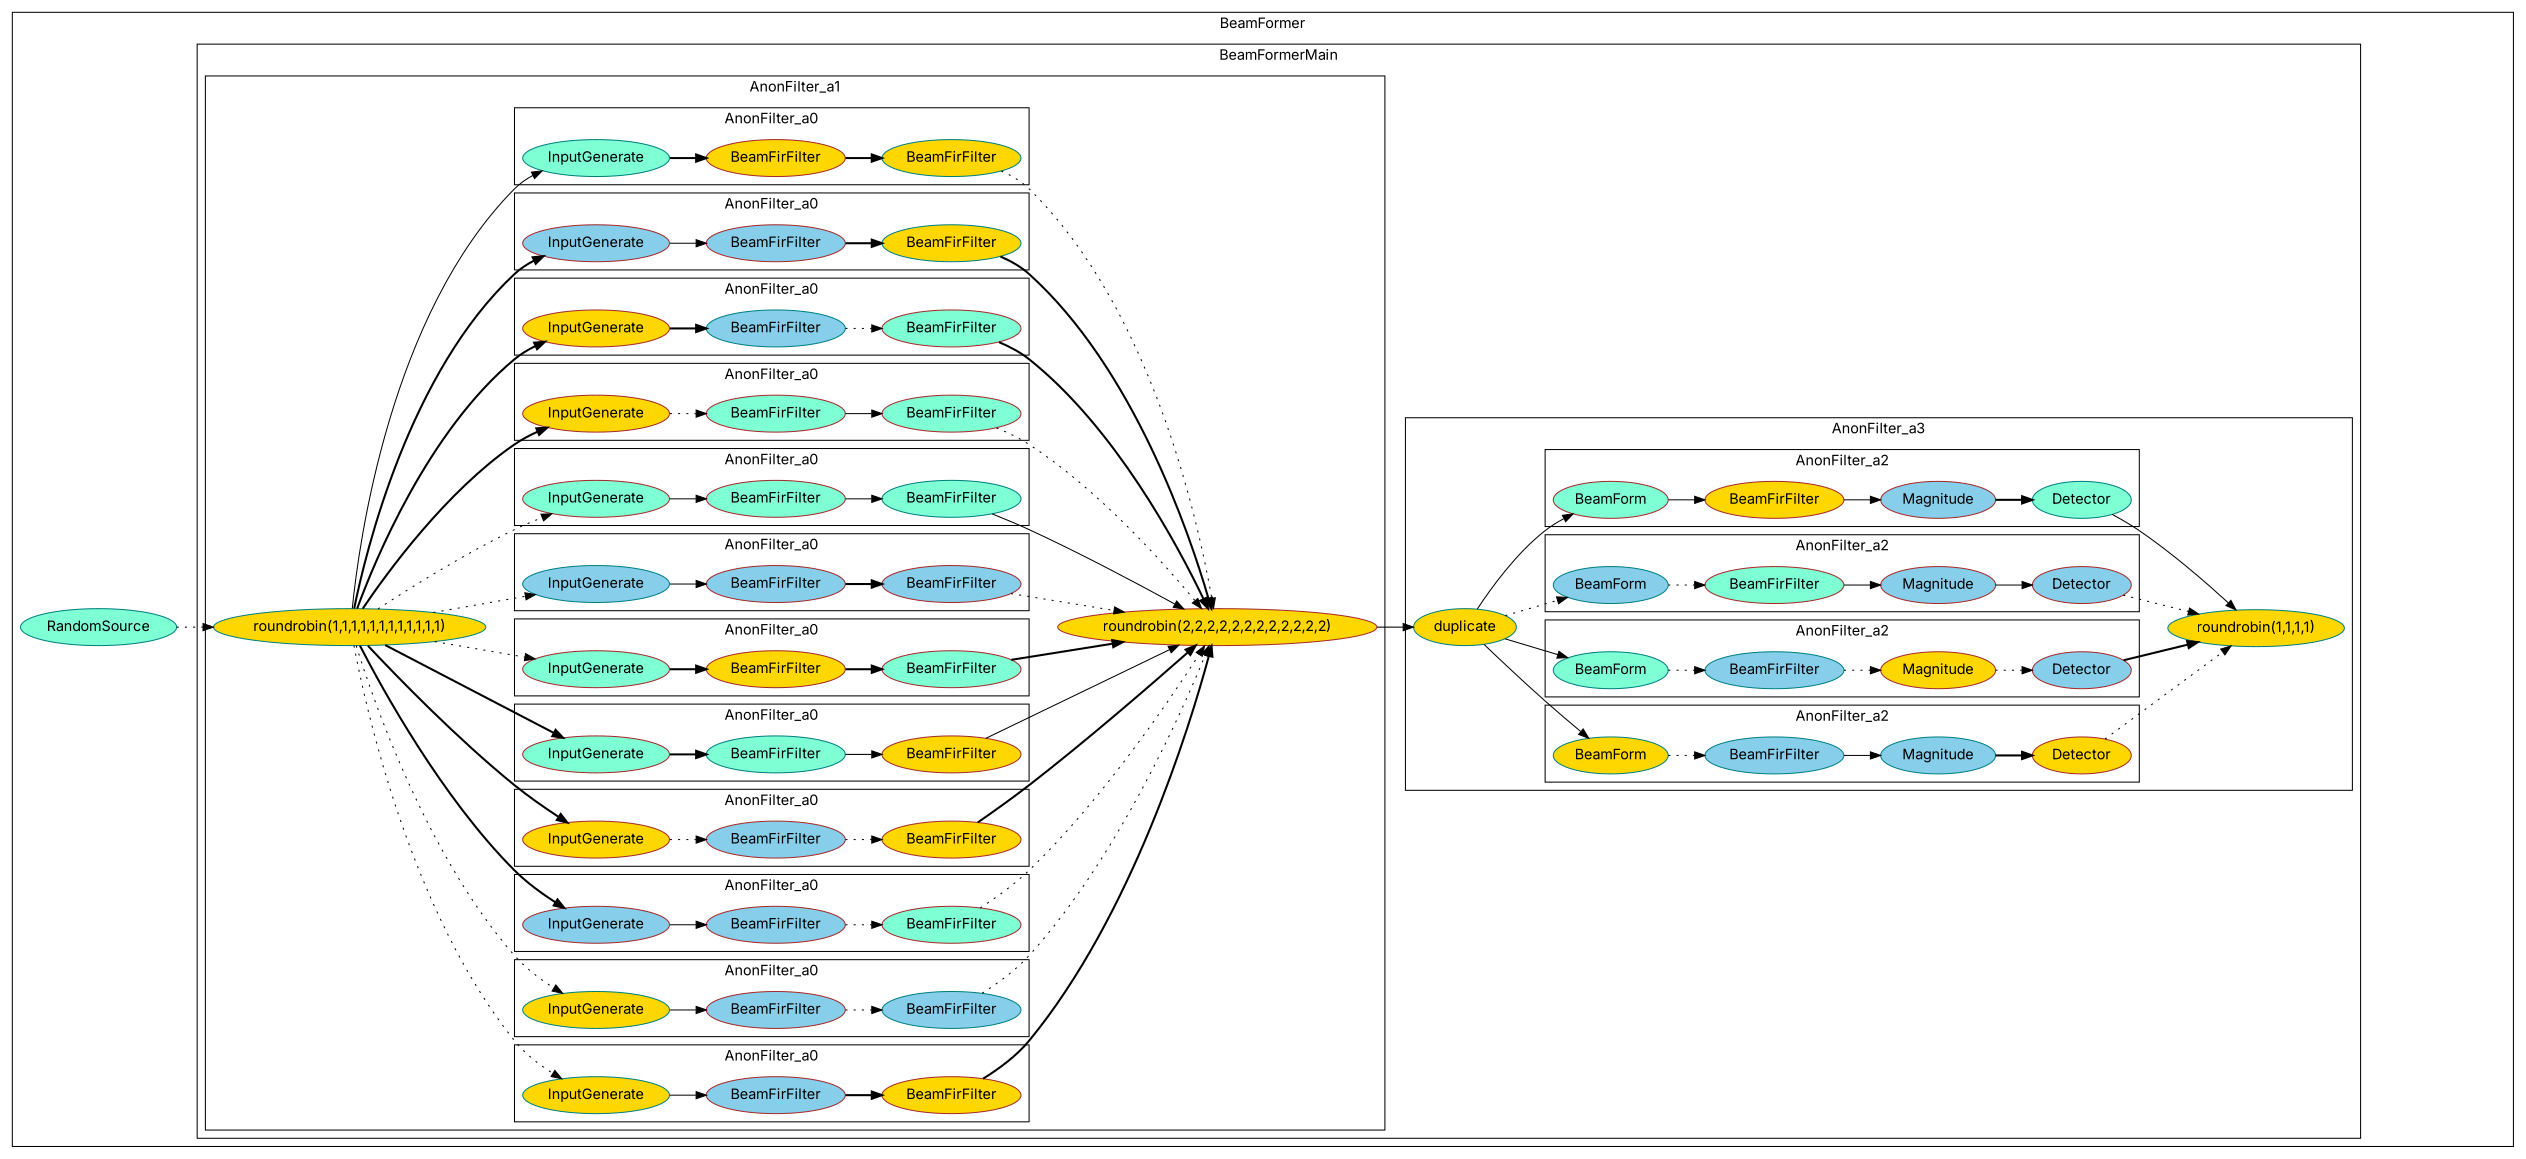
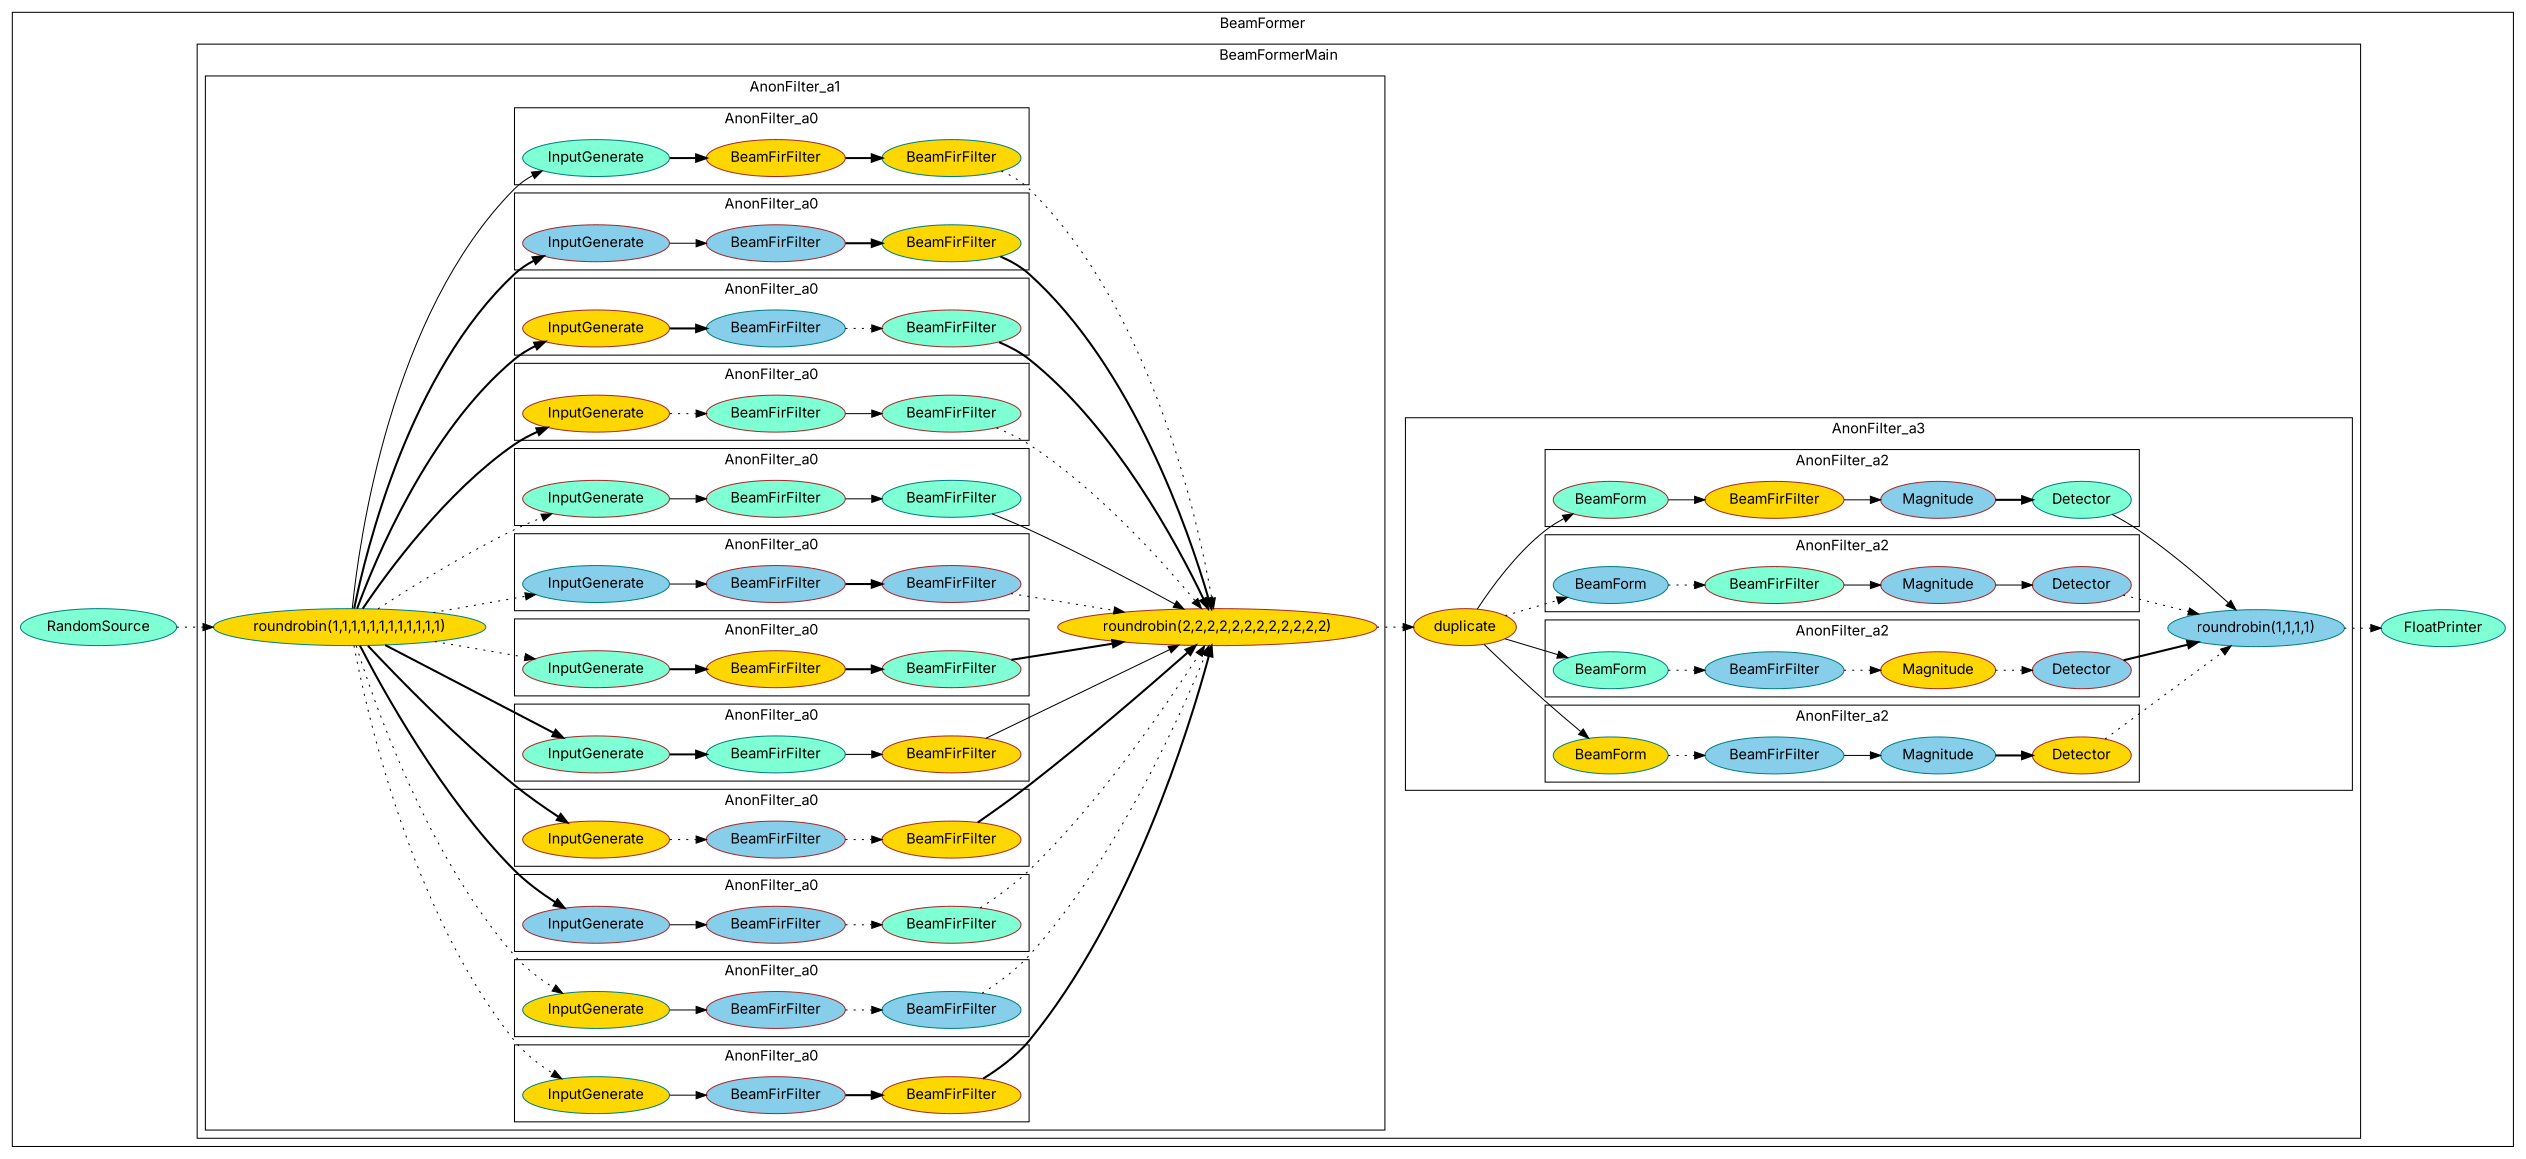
(1391, 627) -> (1391, 627)
(1465, 627) -> (1465, 627)
(2256, 628) -> (2256, 628)
none -> (2443, 628)
